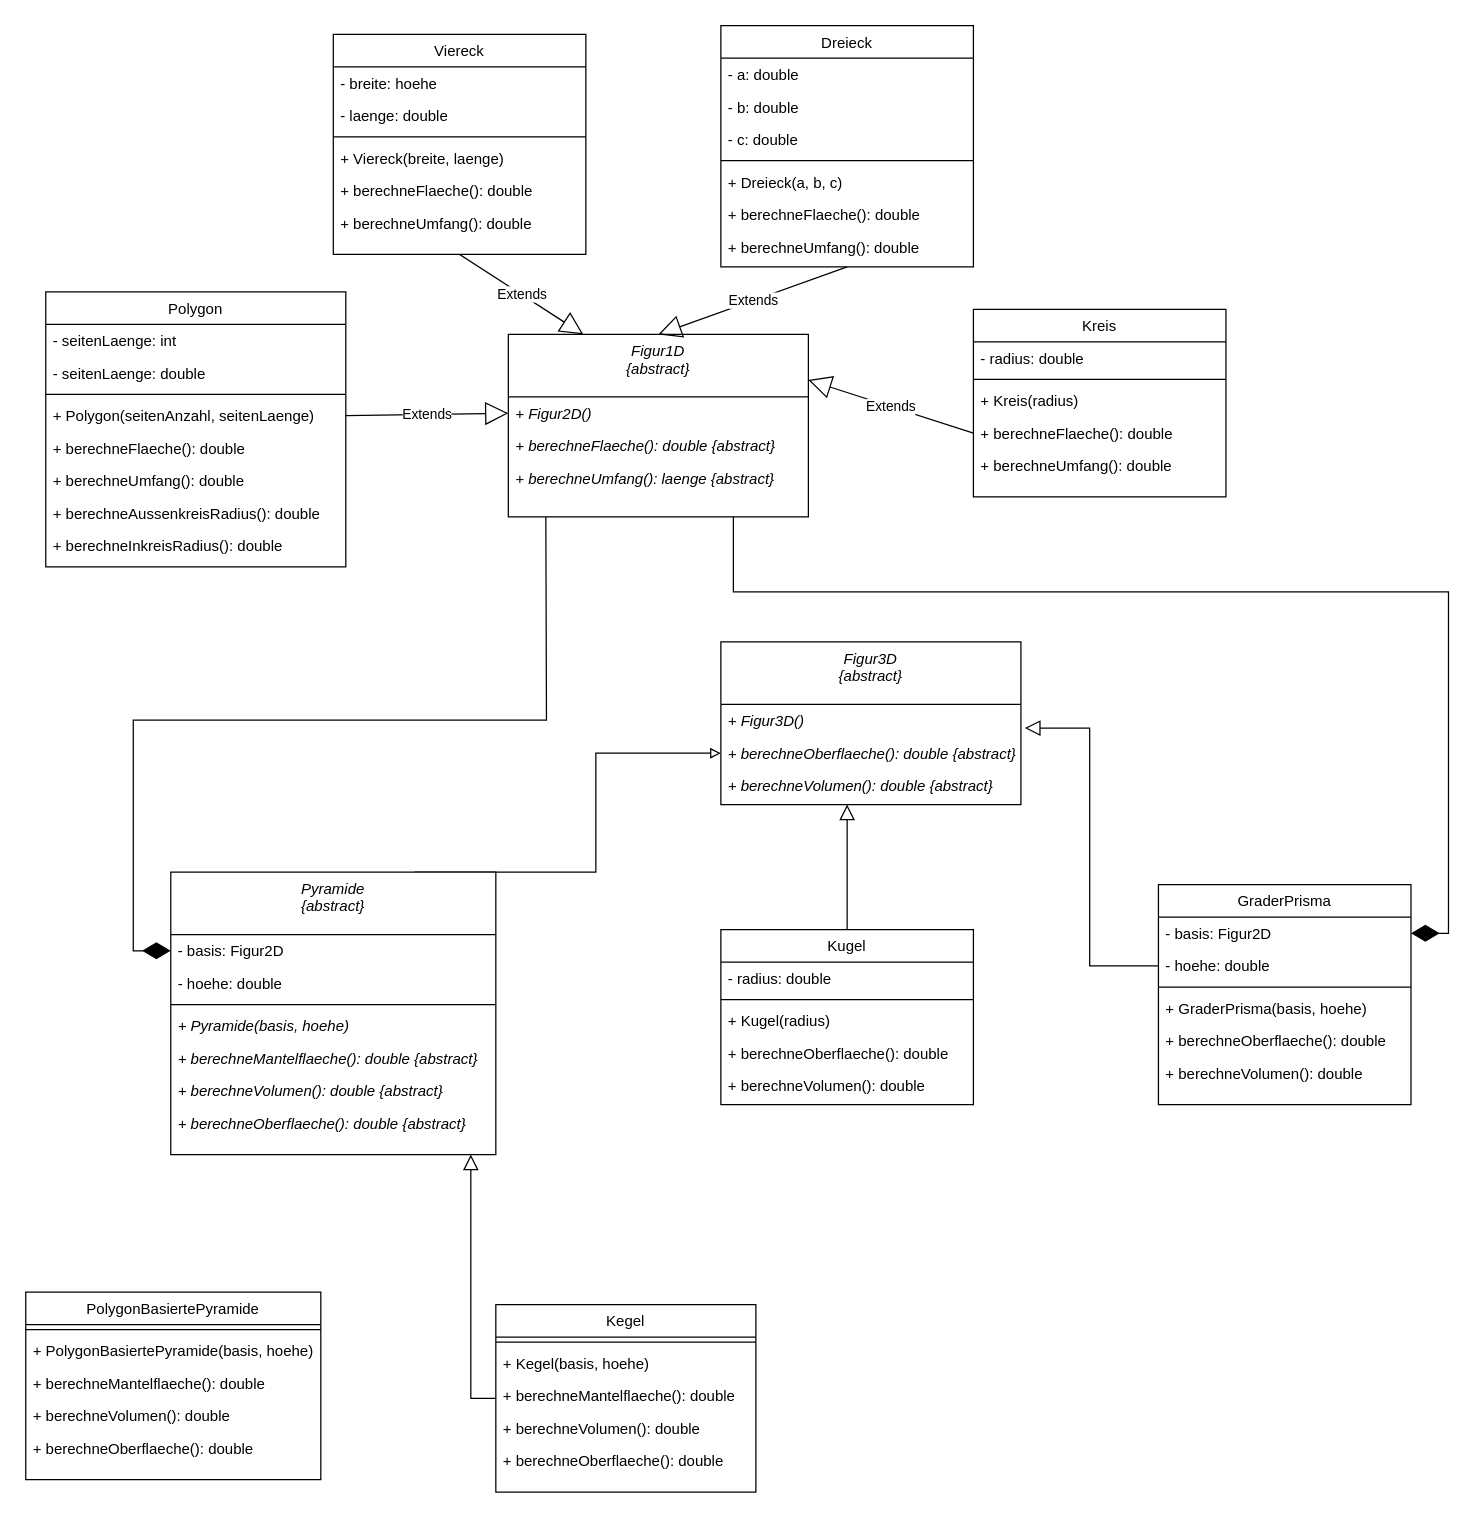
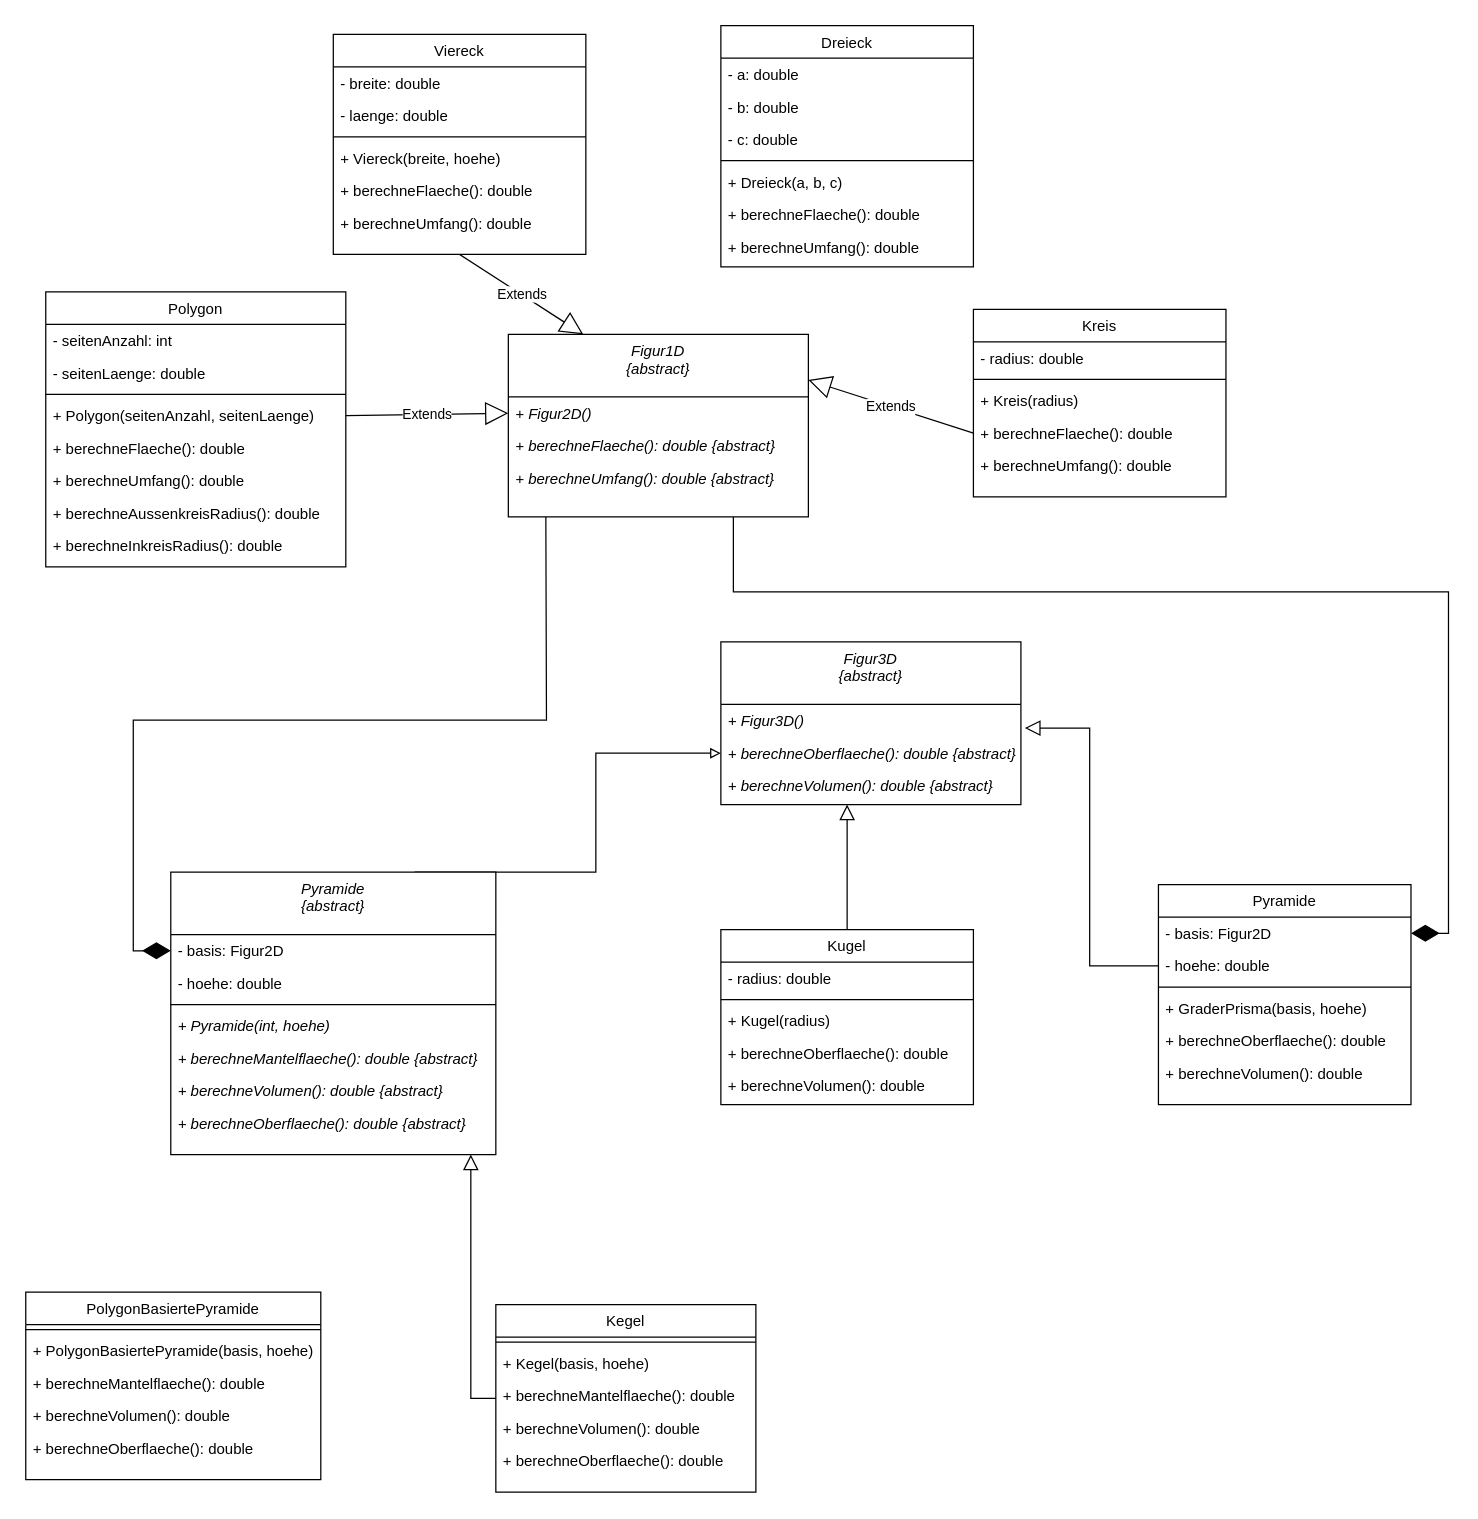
(395, 84) -> (397, 84)
(433, 159) -> (431, 159)
(761, 298) -> none
(123, 341) -> (121, 341)
(661, 479) -> (661, 479)
(1284, 901) -> (1284, 901)
(269, 1026) -> (260, 1026)
